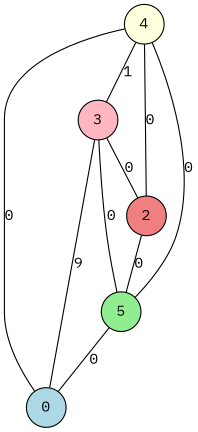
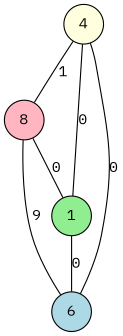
(98, 120) -> (24, 120)
(146, 216) -> none
(121, 312) -> (72, 216)
(46, 408) -> (72, 312)
